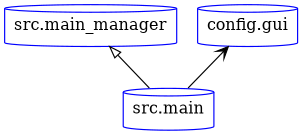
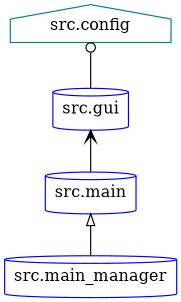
none -> (91, 26)
(248, 26) -> (91, 109)
(134, 72) -> (91, 241)
